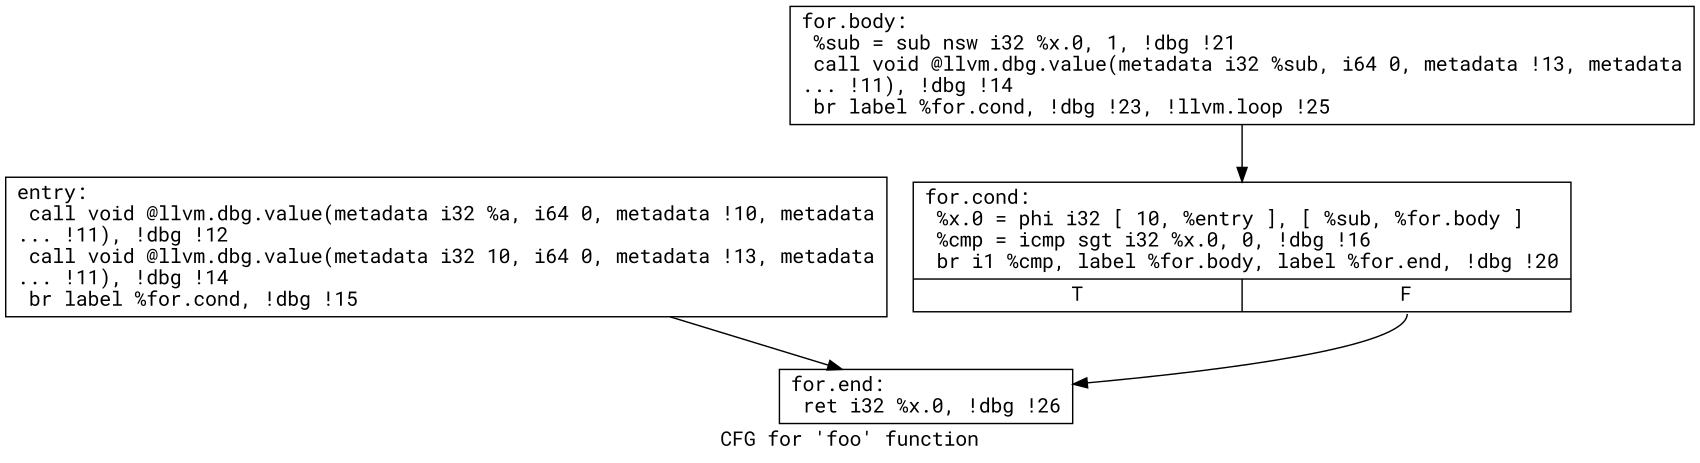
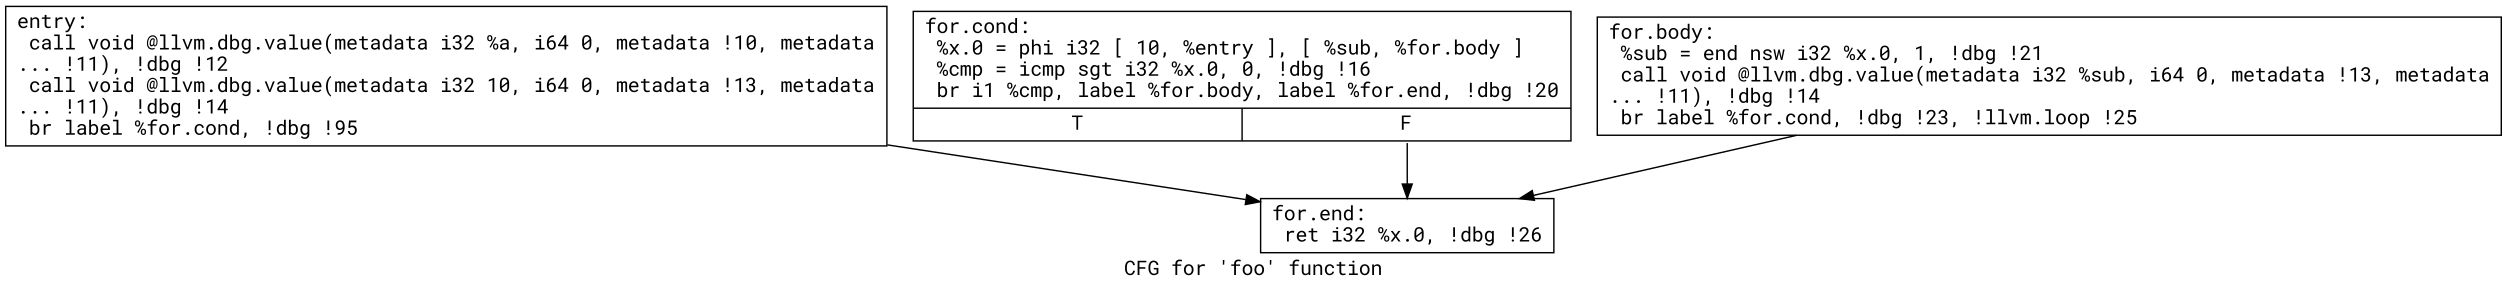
(1019, 43) -> (1826, 54)
(1242, 146) -> (1665, 165)
(188, 300) -> (188, 129)
